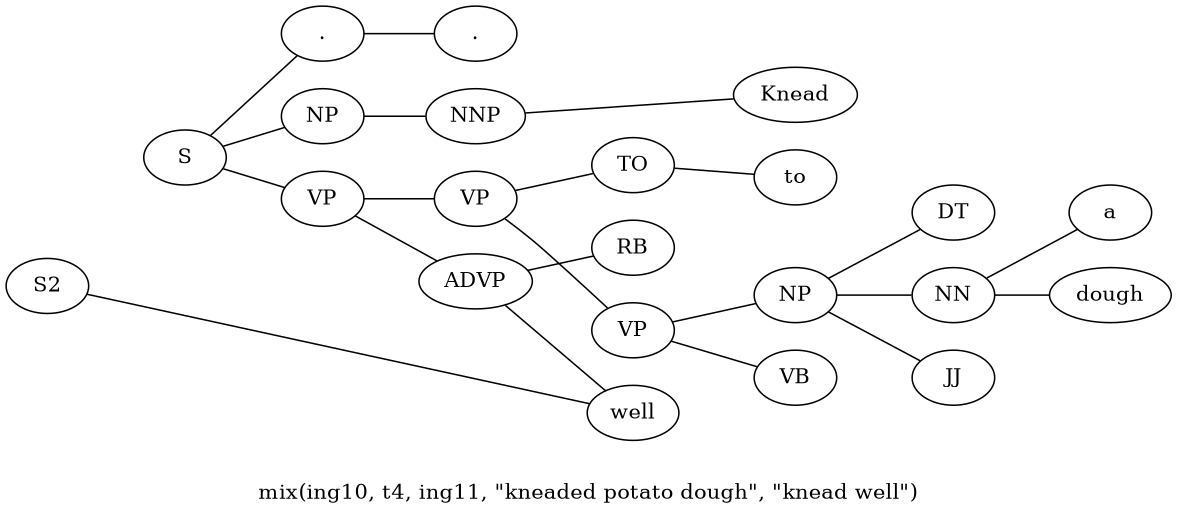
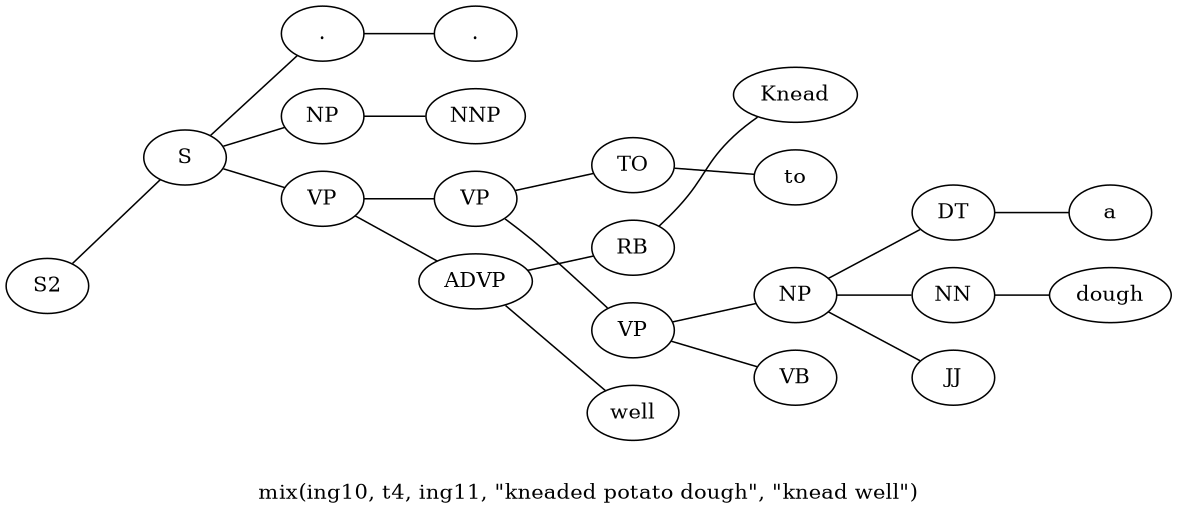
(630, 106) -> (712, 160)
(1032, 254) -> (1032, 213)
(338, 349) -> (116, 222)
